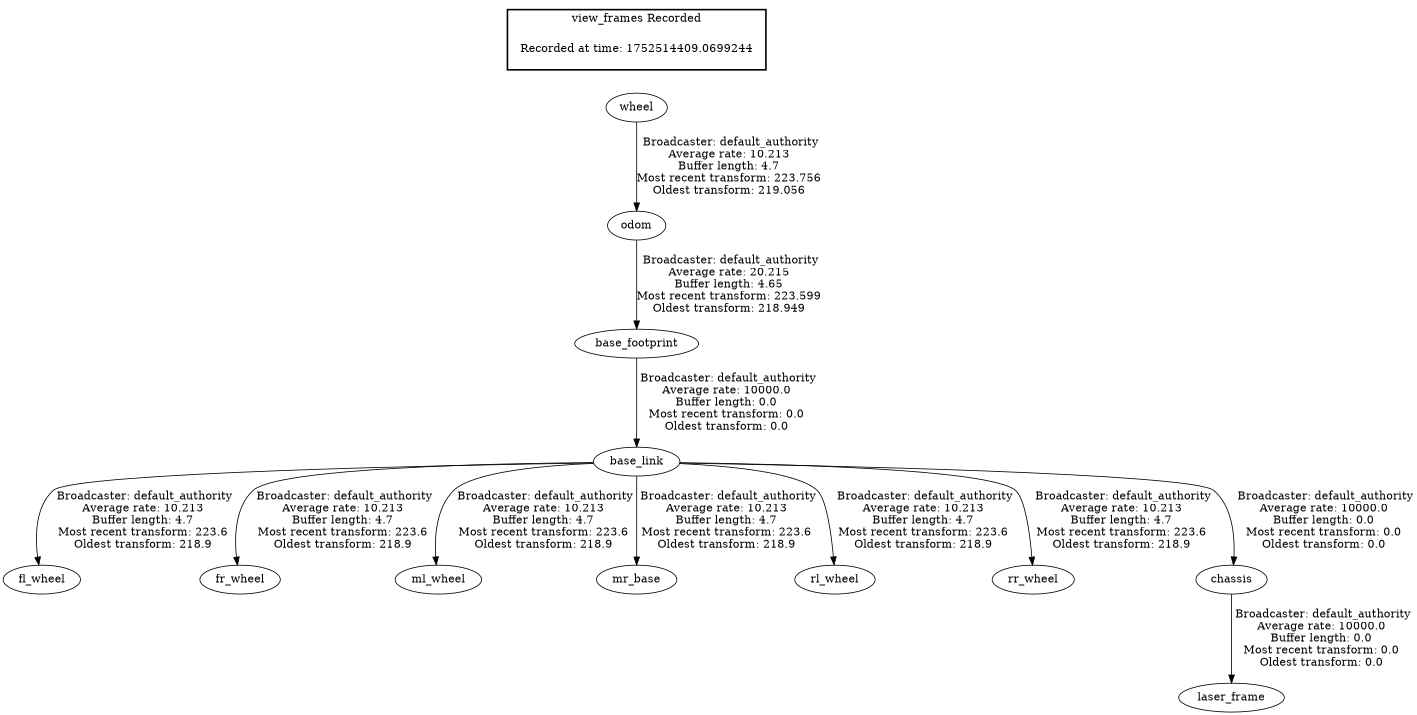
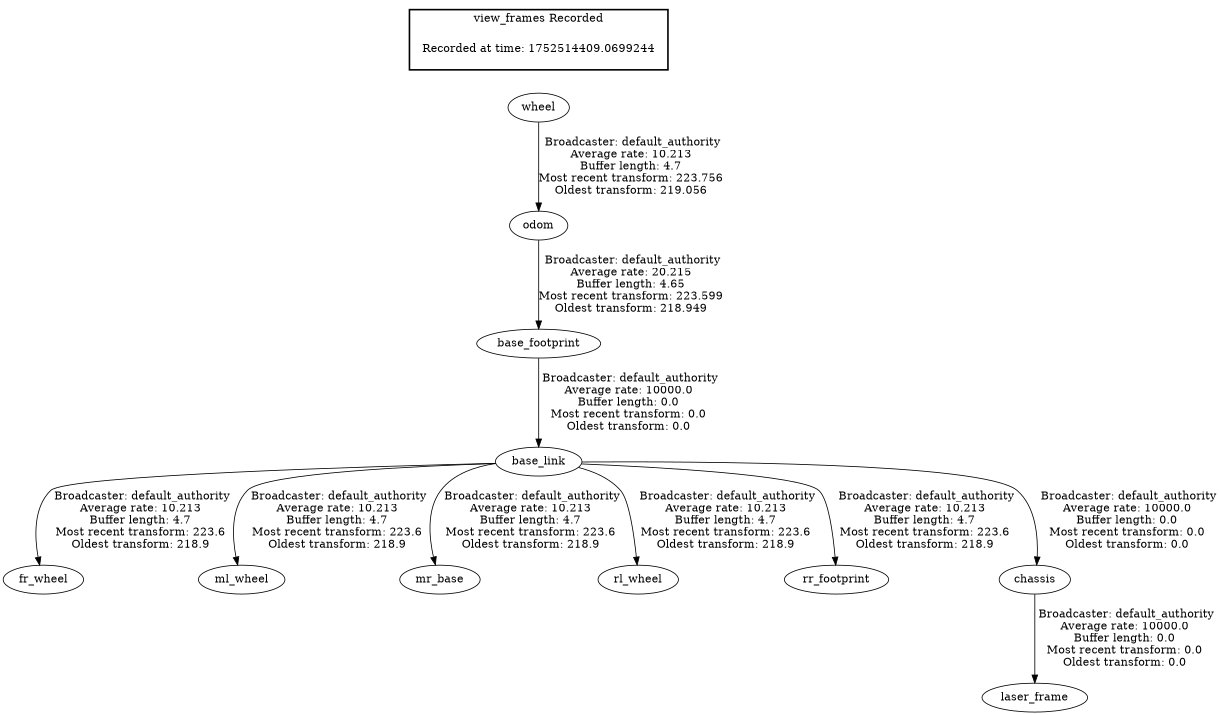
(42, 580) -> none
(1033, 580) -> (836, 580)
